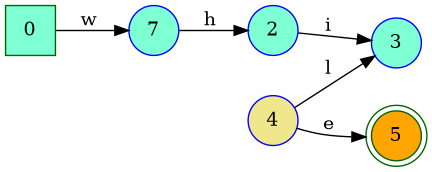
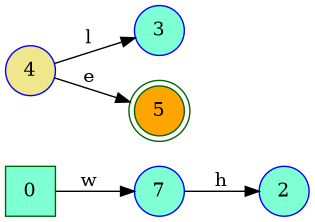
(328, 36) -> none
